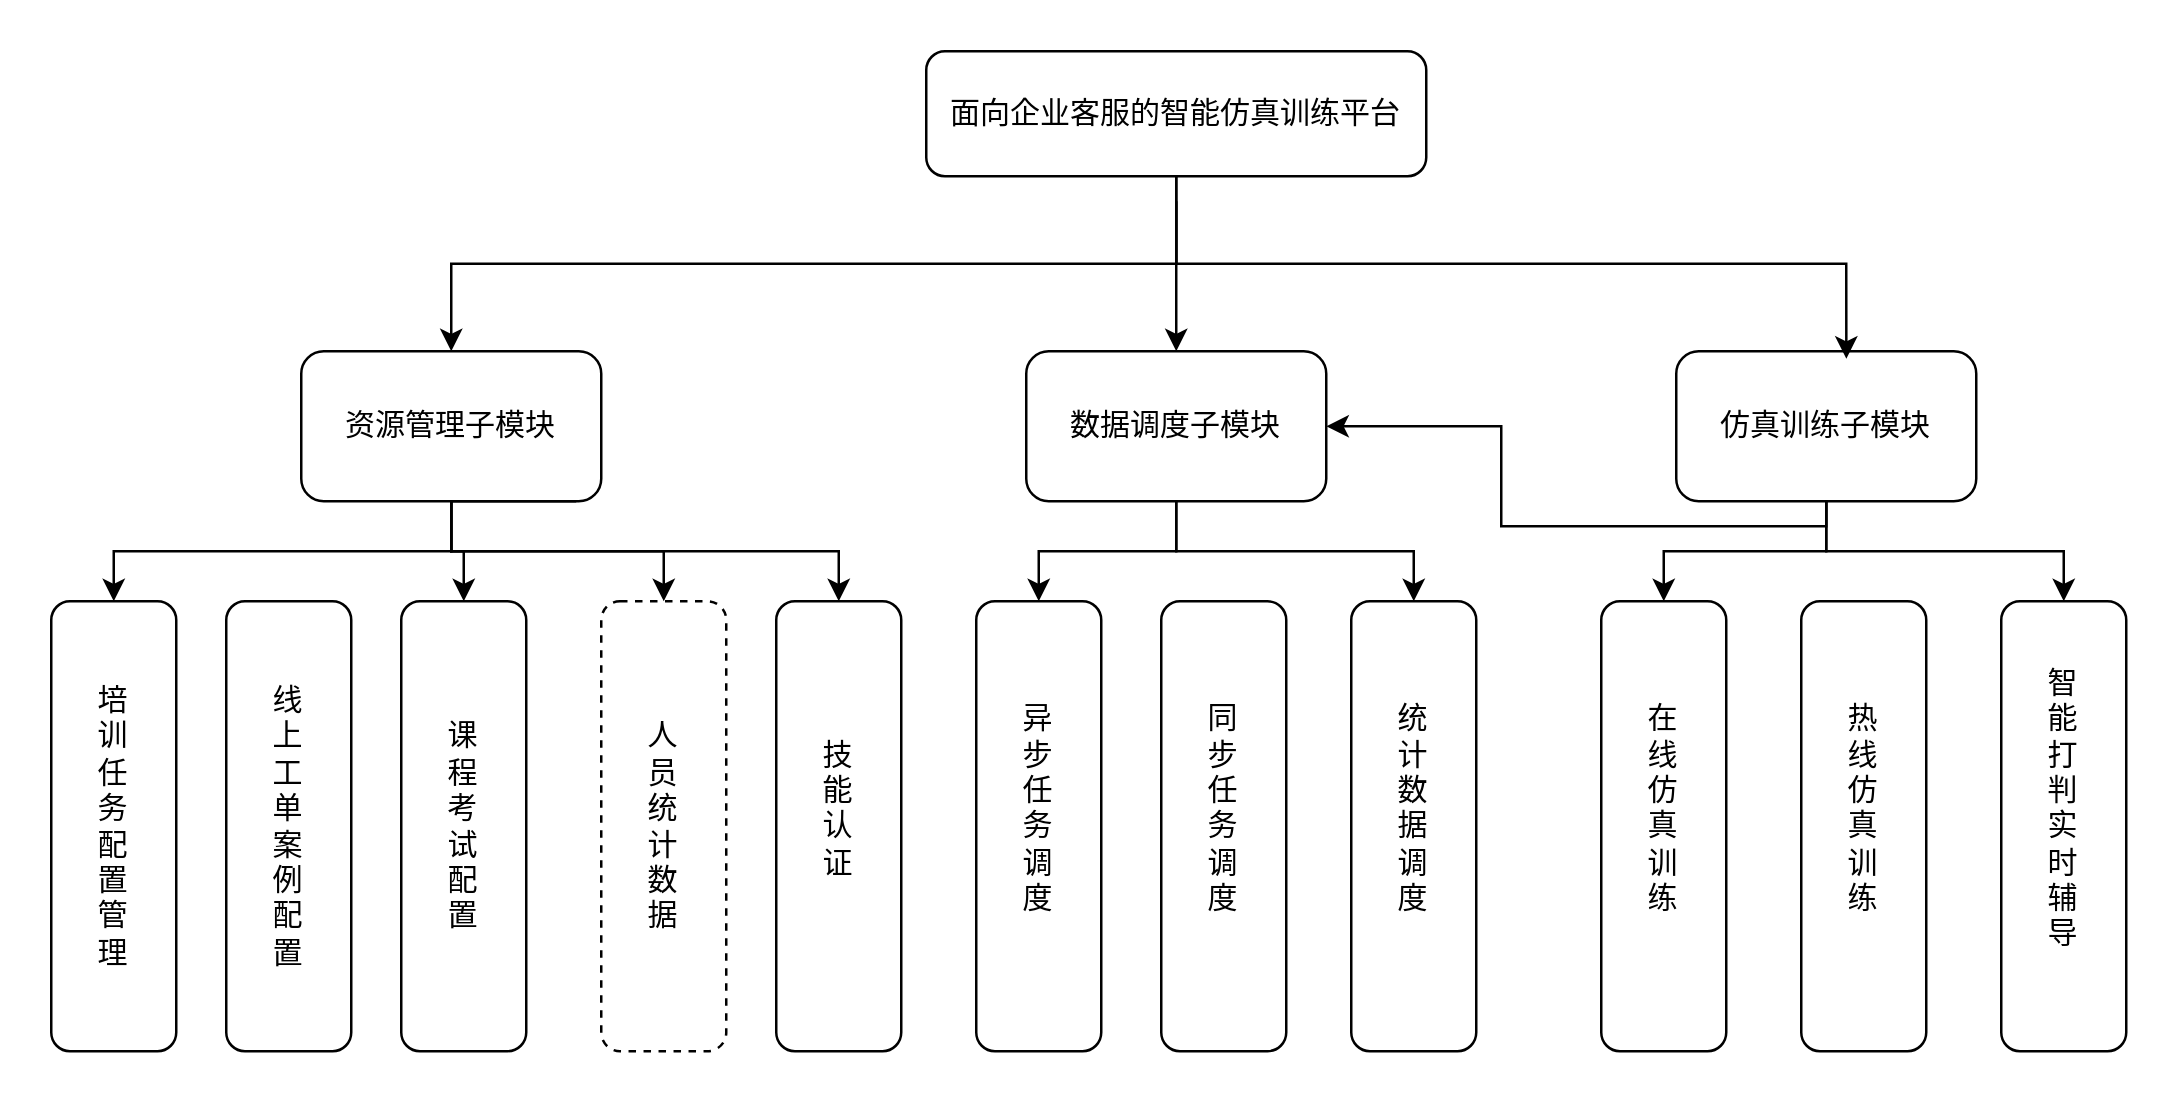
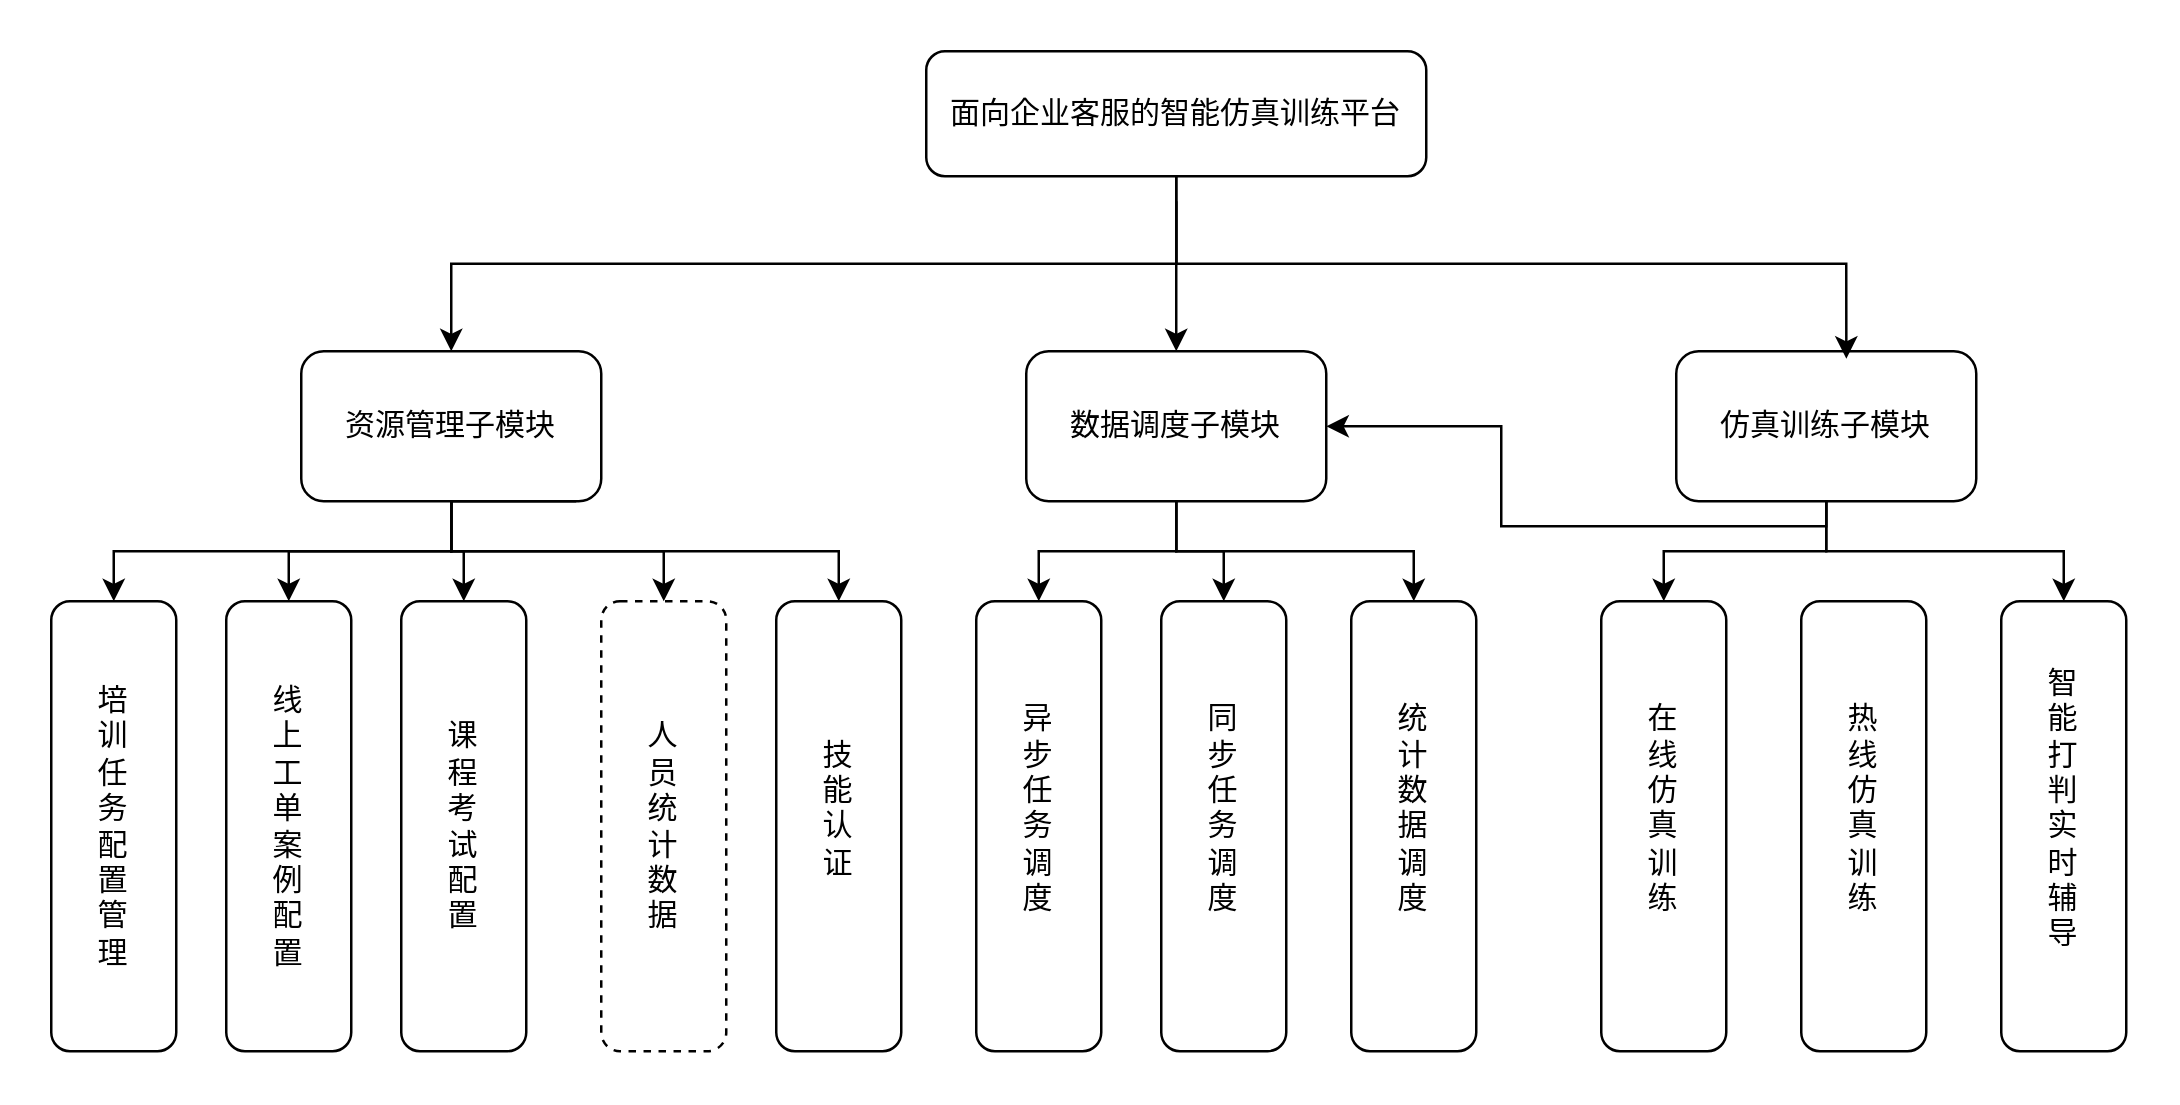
none -> (289, 570)
none -> (1224, 570)
